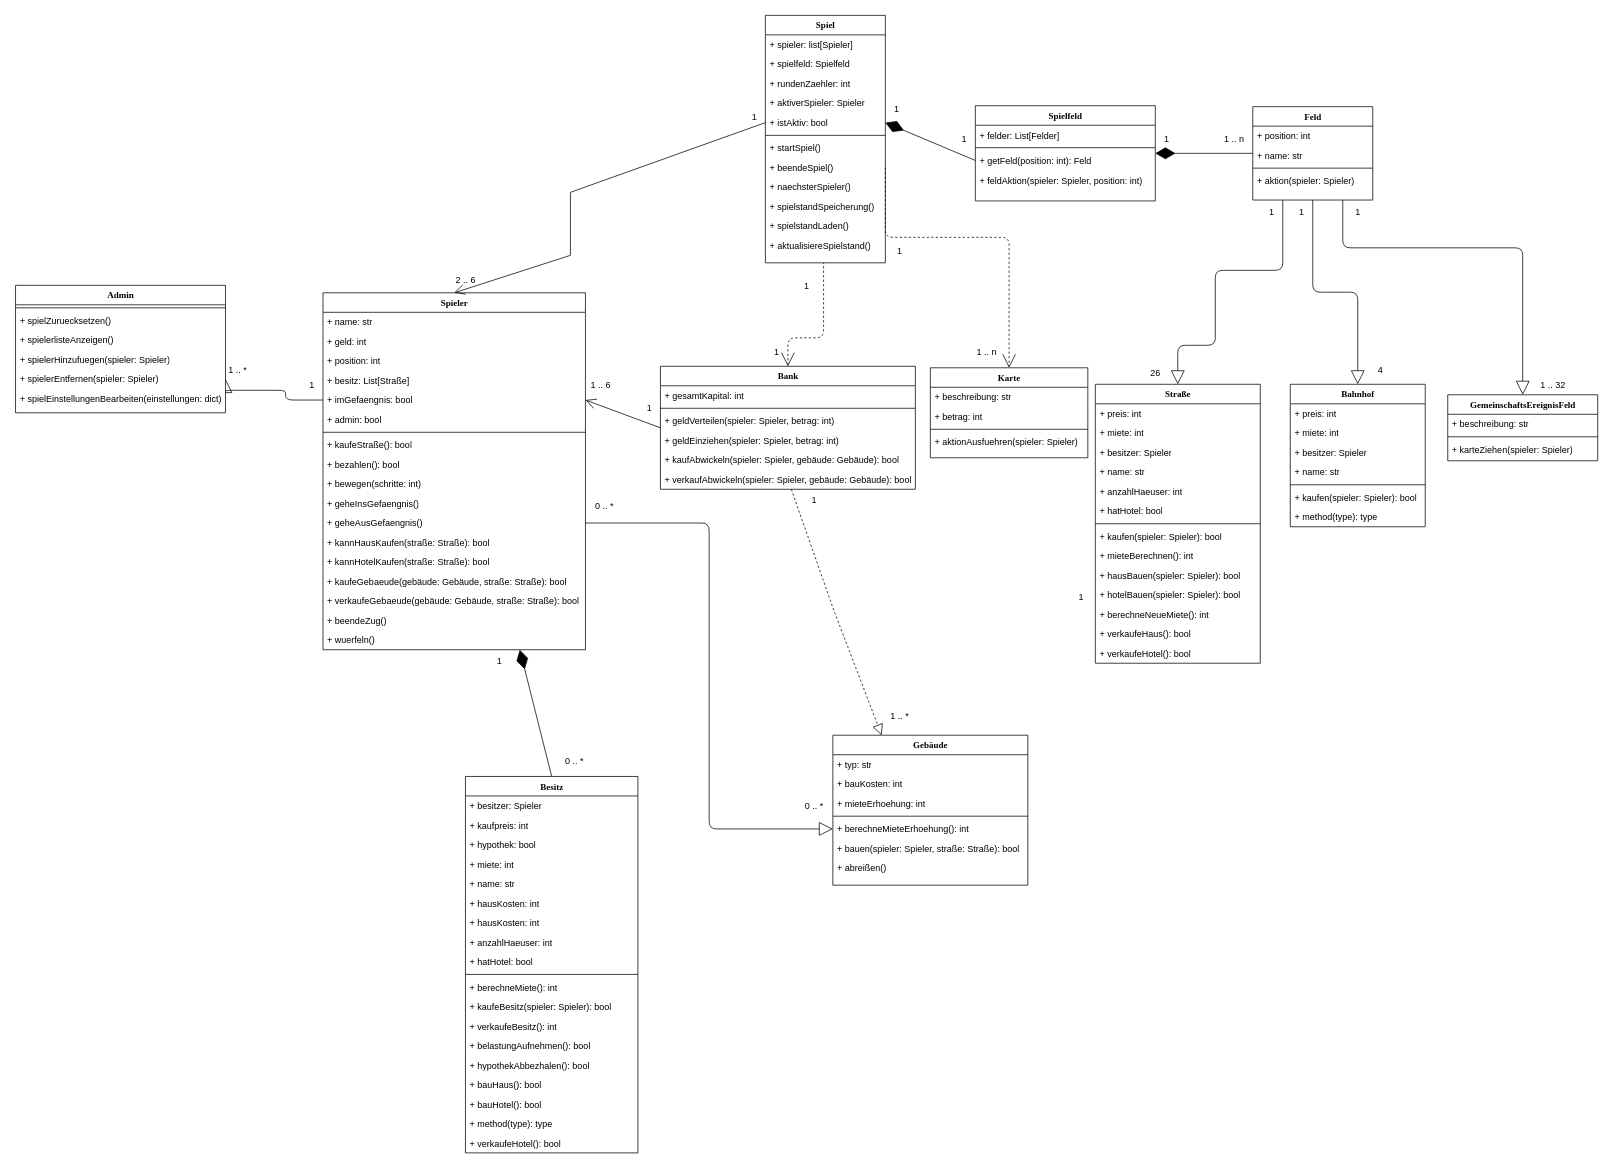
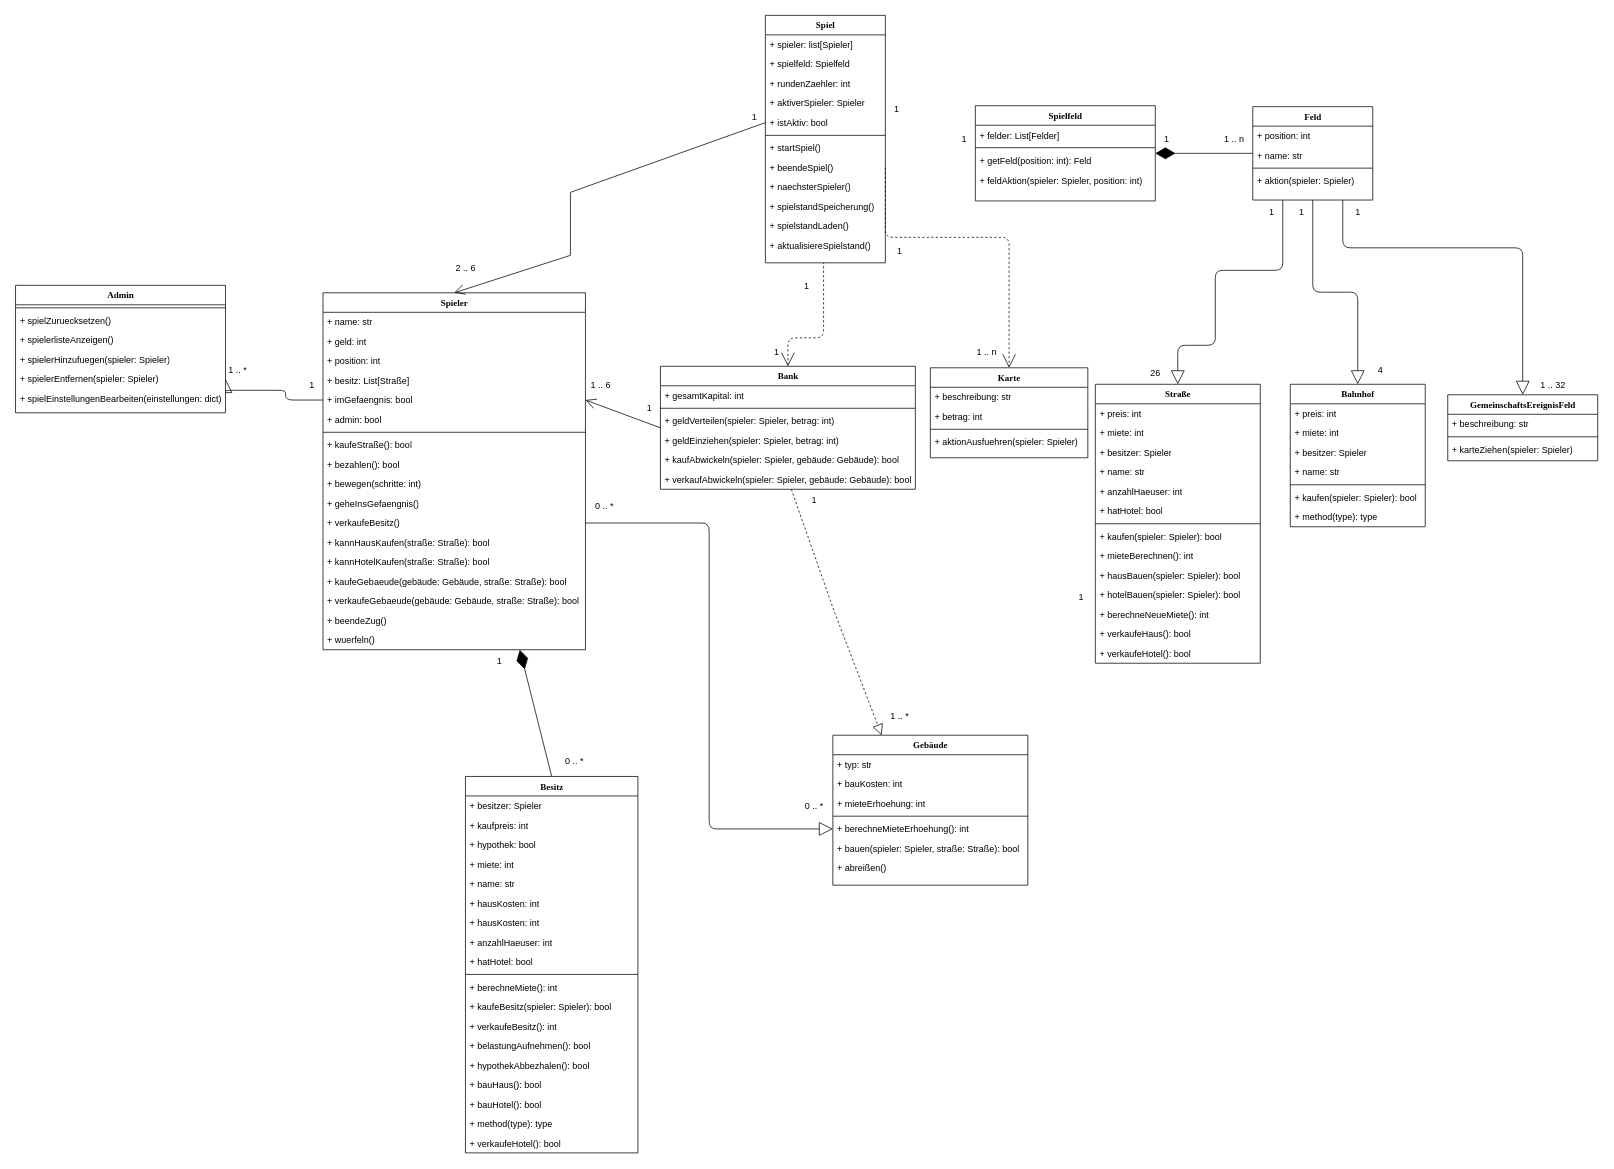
(939, 145) -> none
(465, 280) -> (465, 269)
(378, 524) -> (370, 524)
